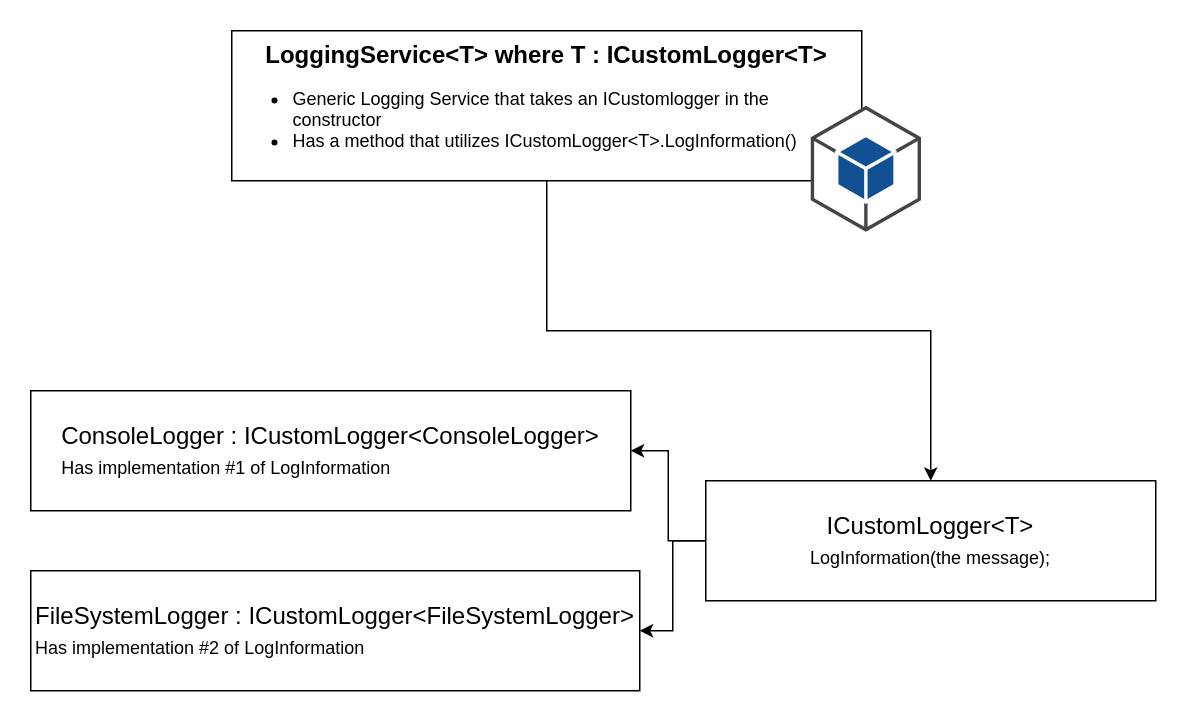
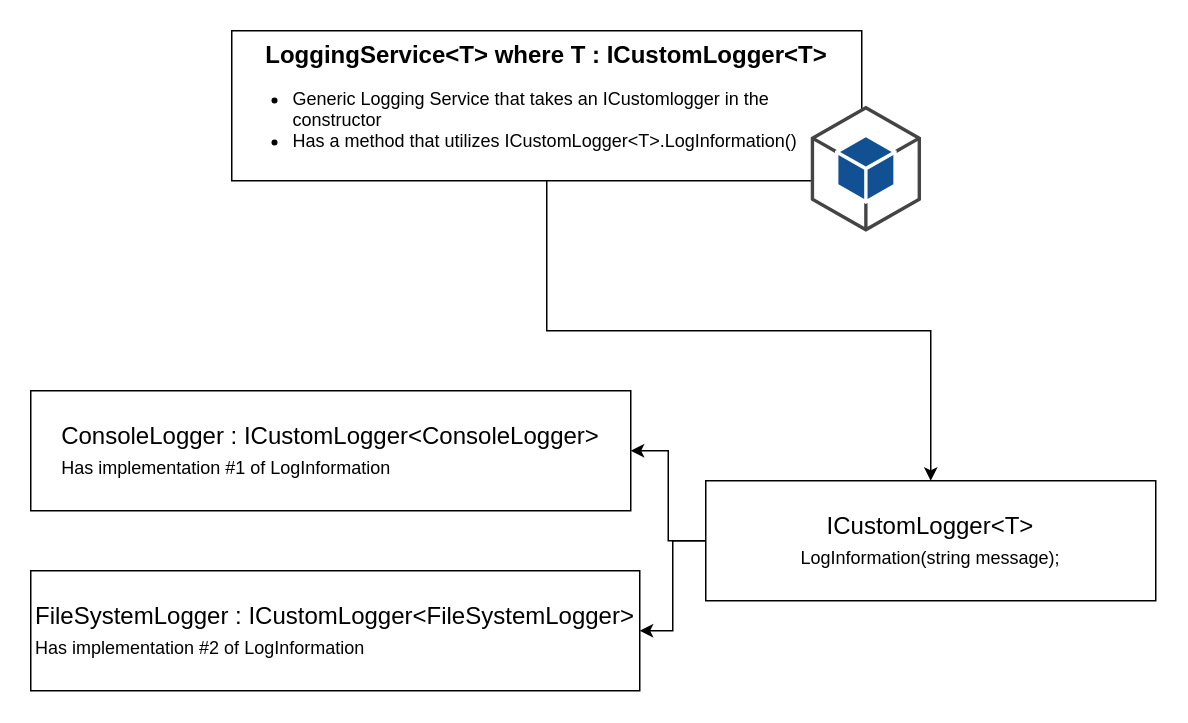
(931, 541) -> (931, 541)
